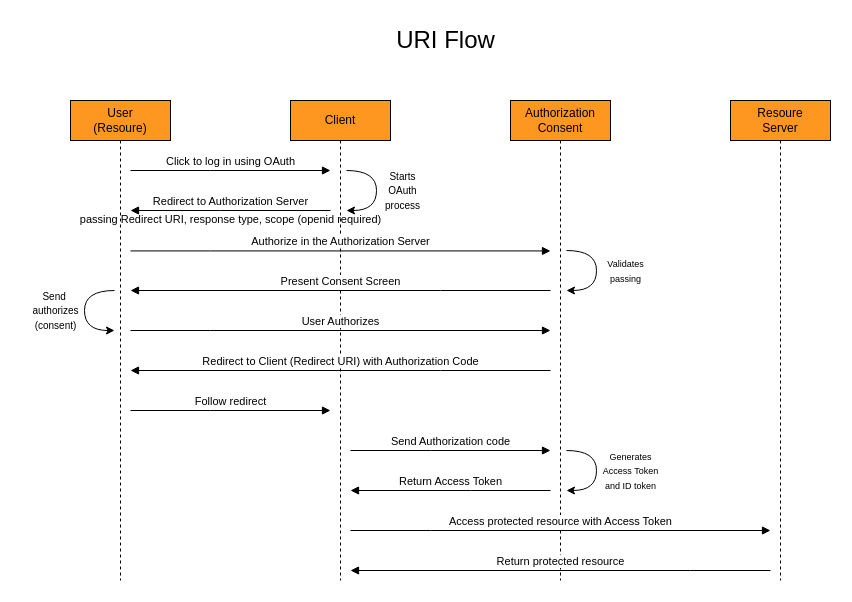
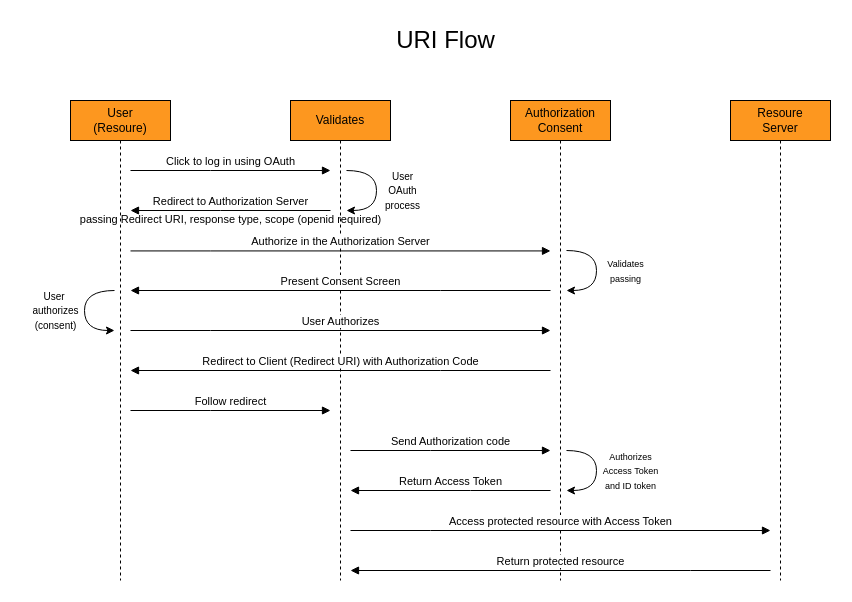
(341, 121) -> (341, 121)
(403, 191) -> (403, 191)
(56, 311) -> (56, 311)
(631, 471) -> (631, 471)
